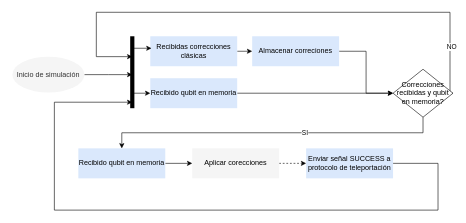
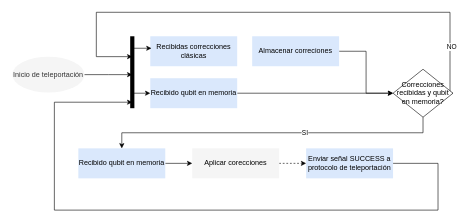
(246, 51) -> none
(48, 75) -> (48, 75)
